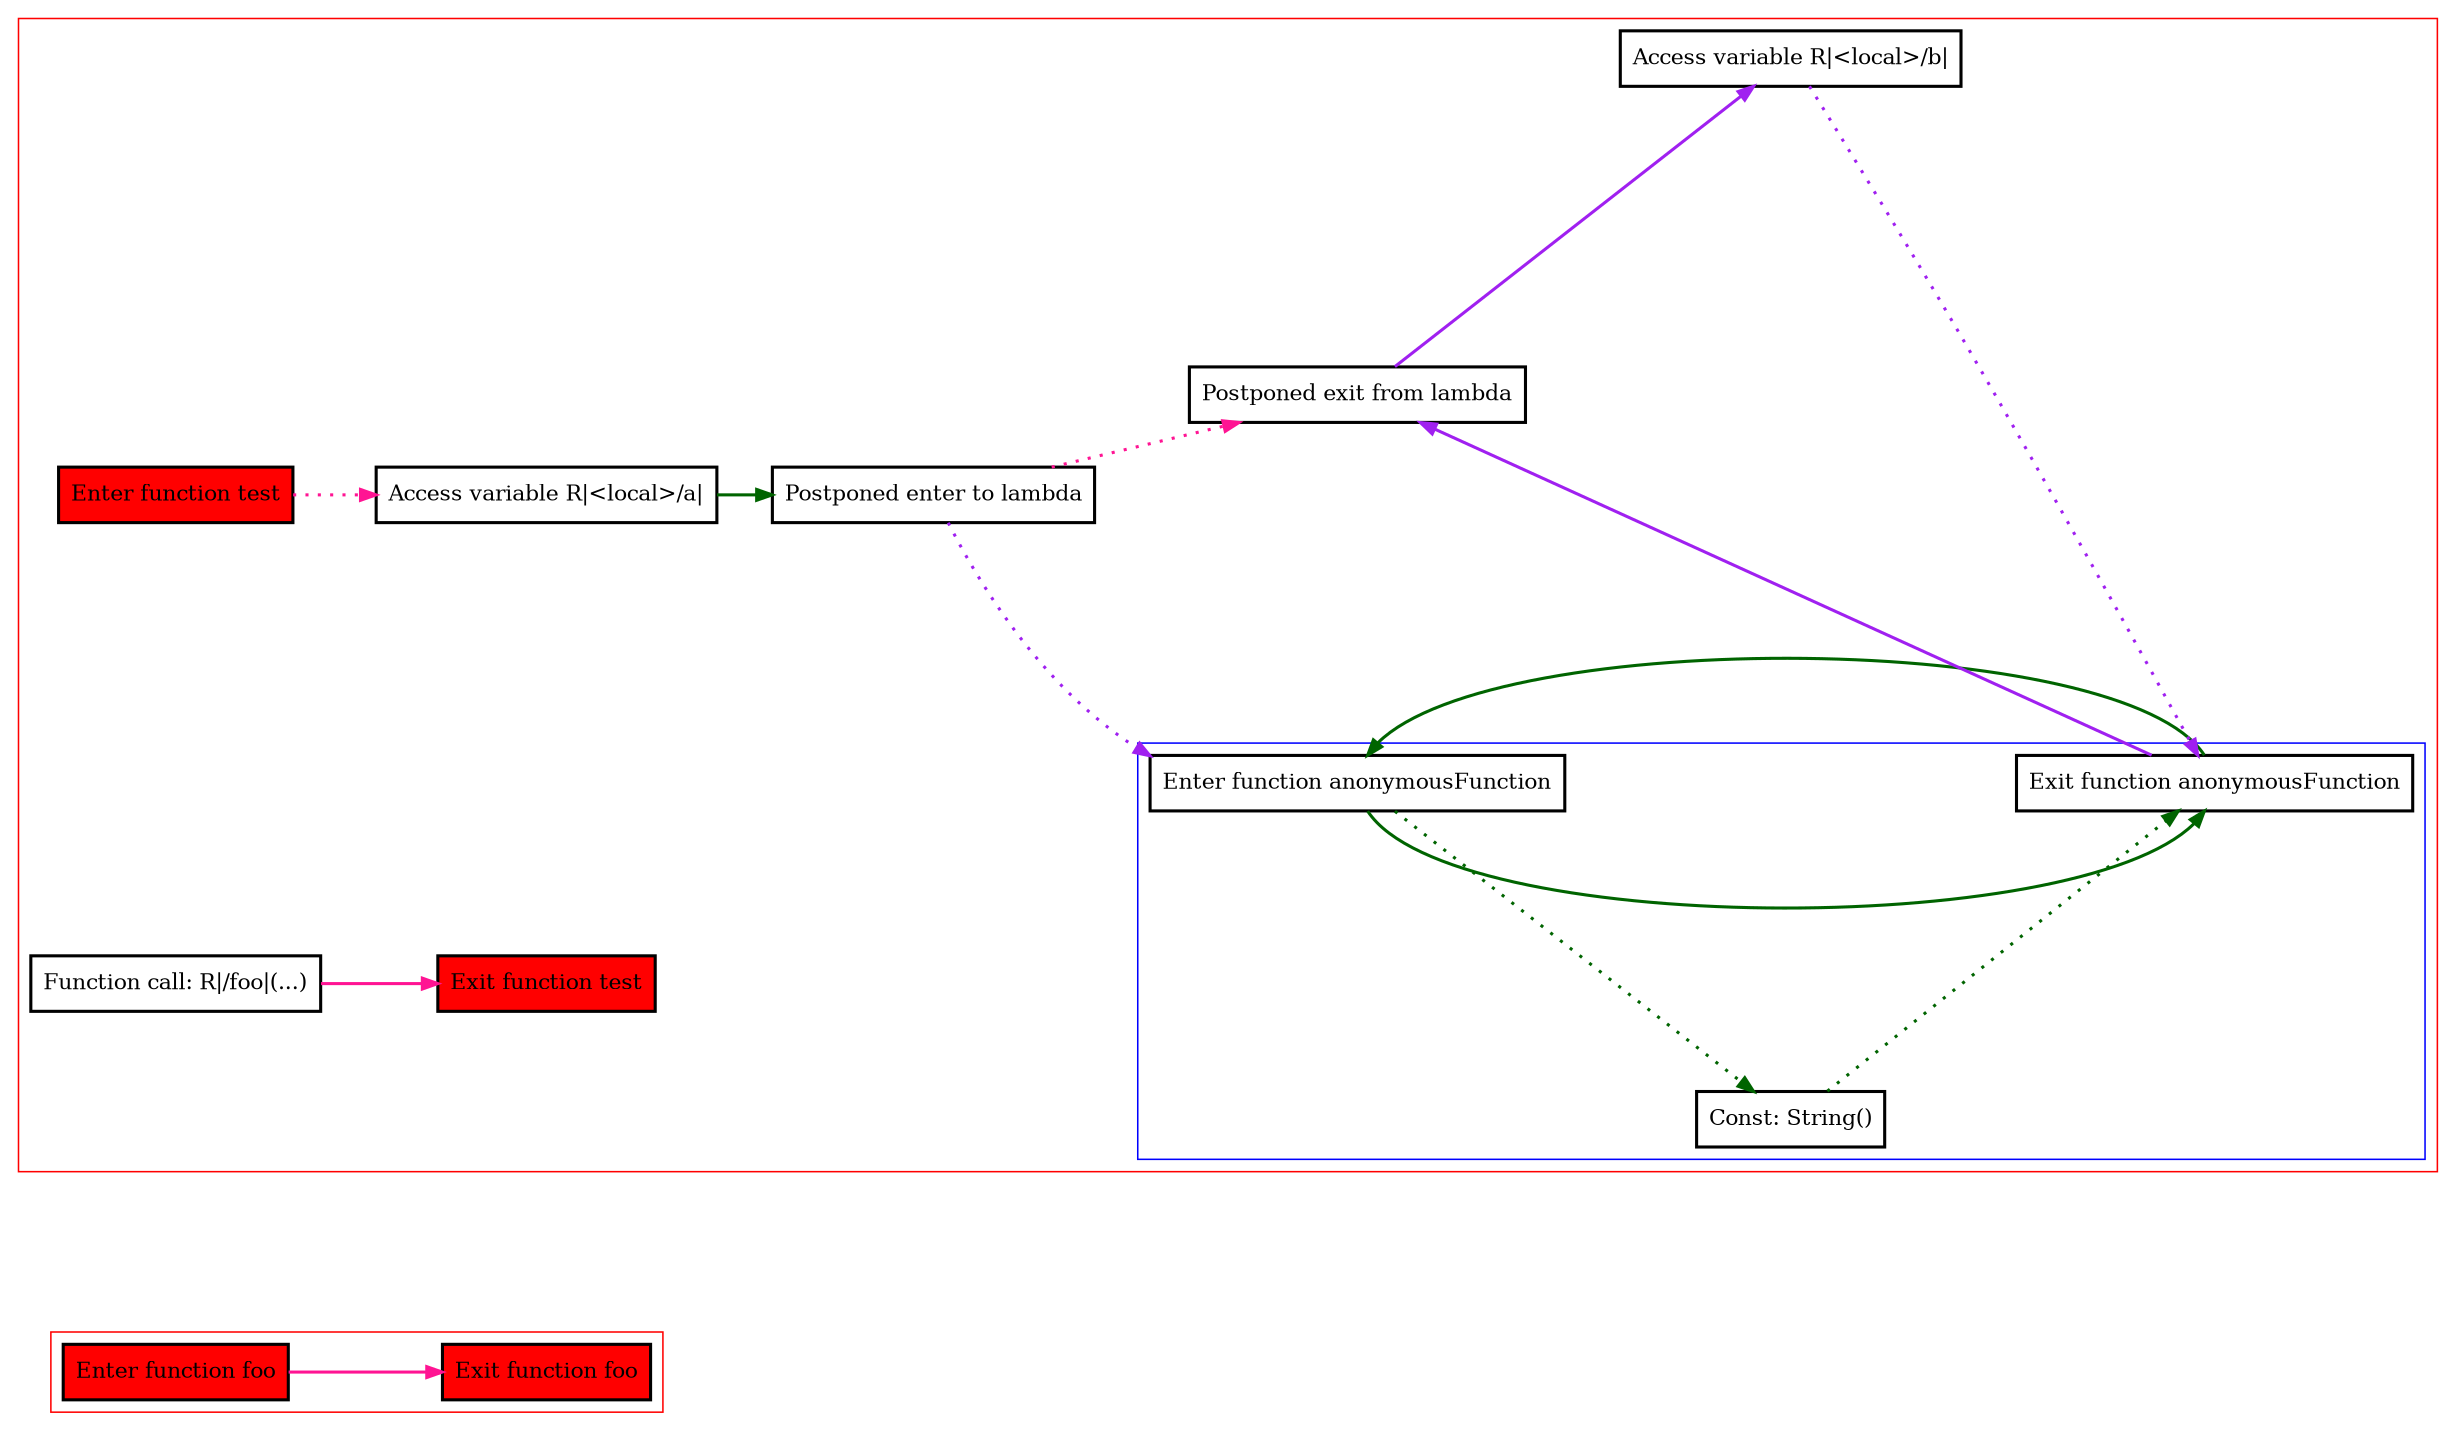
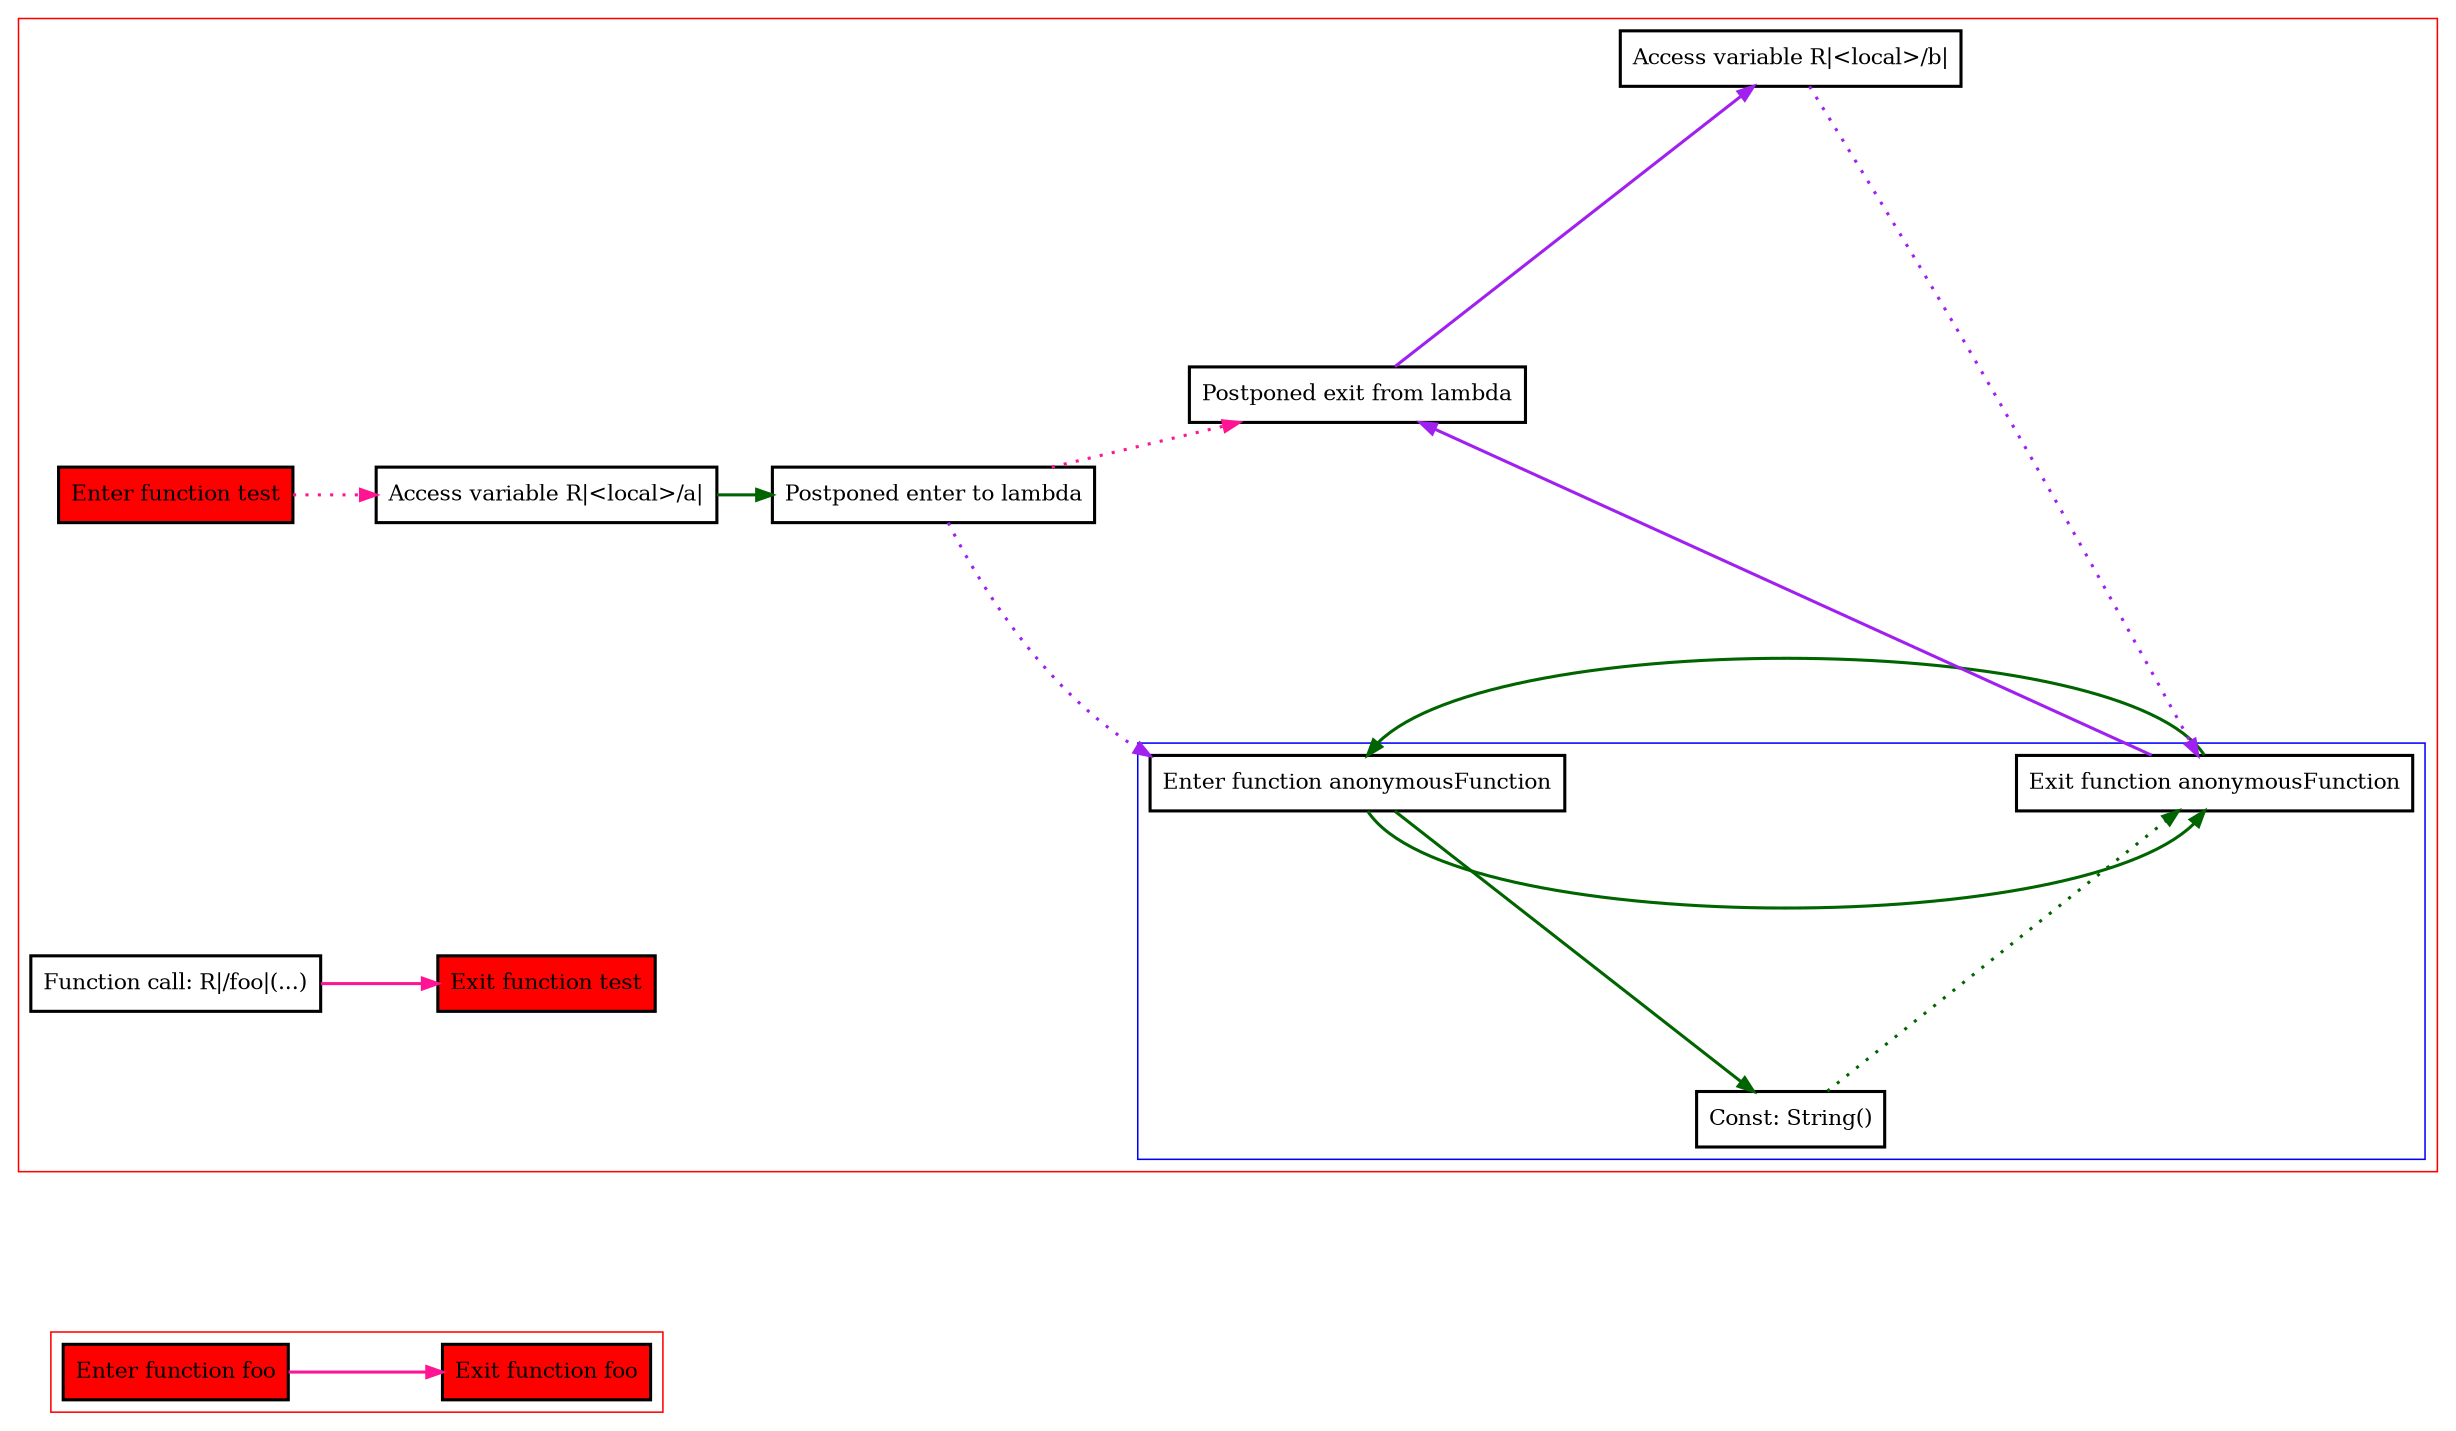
(1568, 946) -> (1568, 946)
